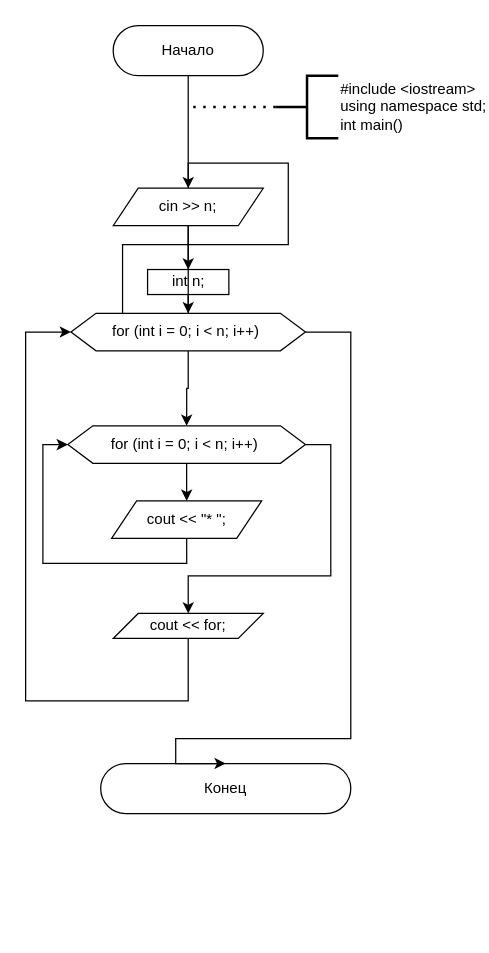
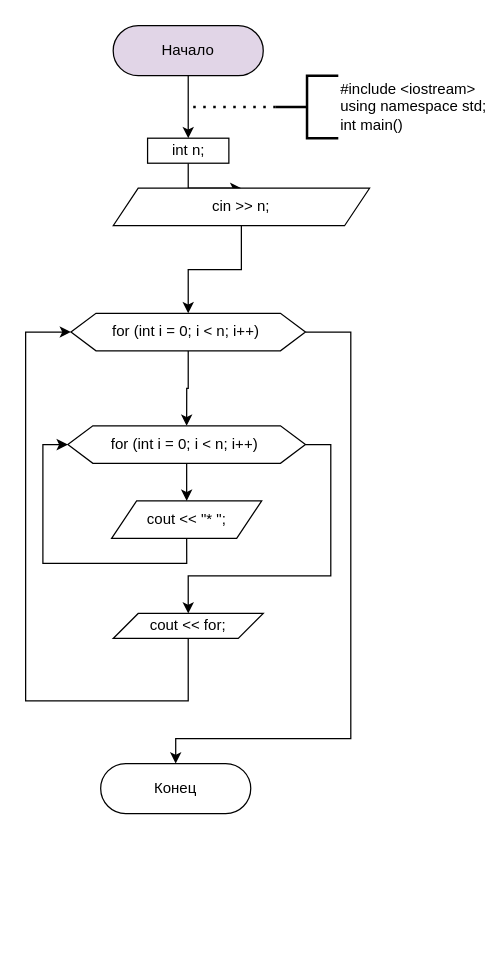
(188, 51) -> (188, 51)
(188, 207) -> (241, 207)
(188, 282) -> (188, 151)
(226, 788) -> (176, 788)
